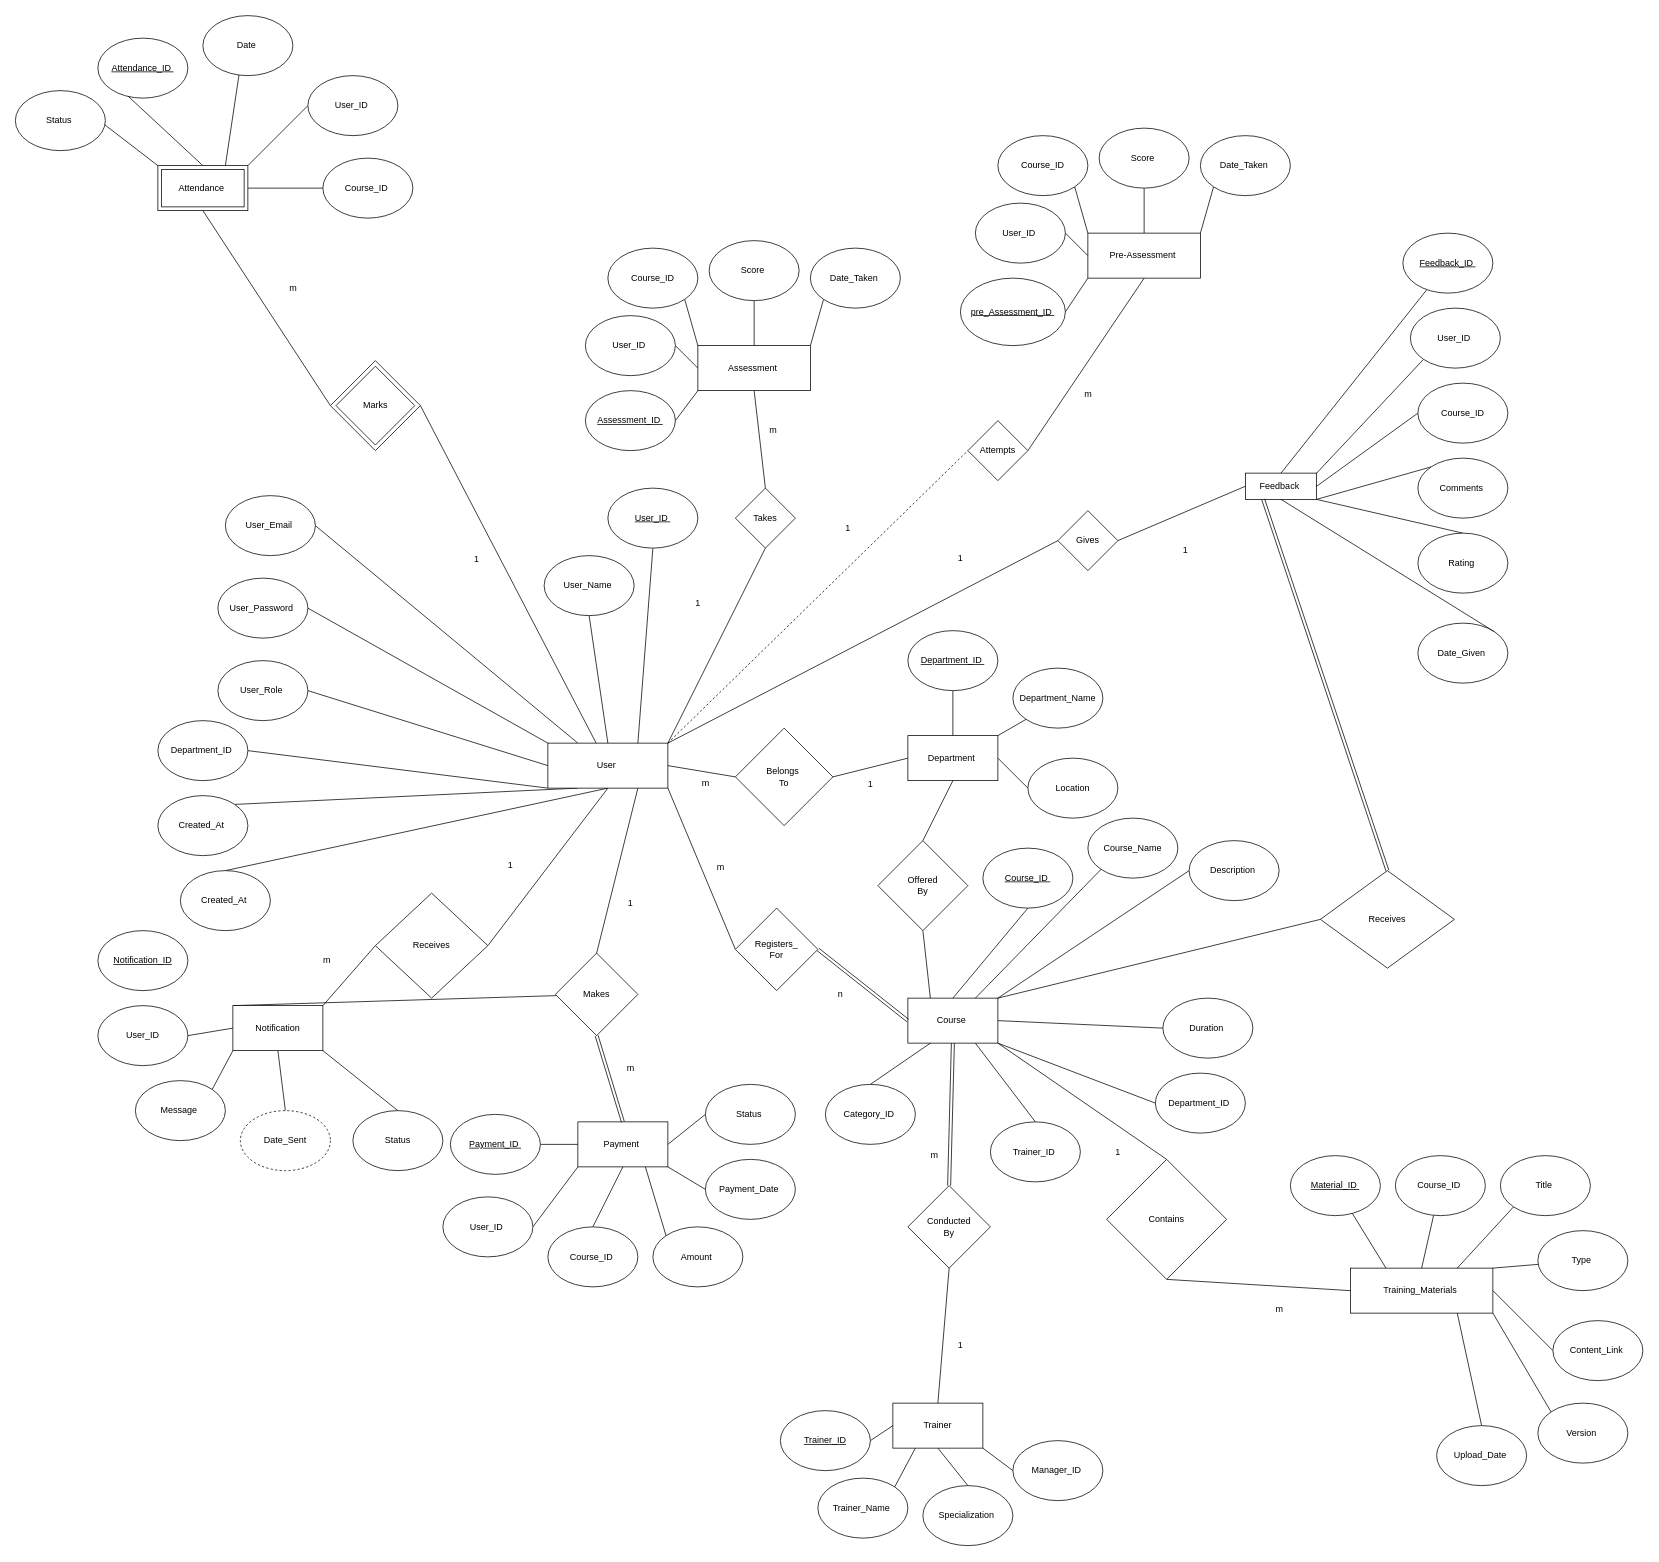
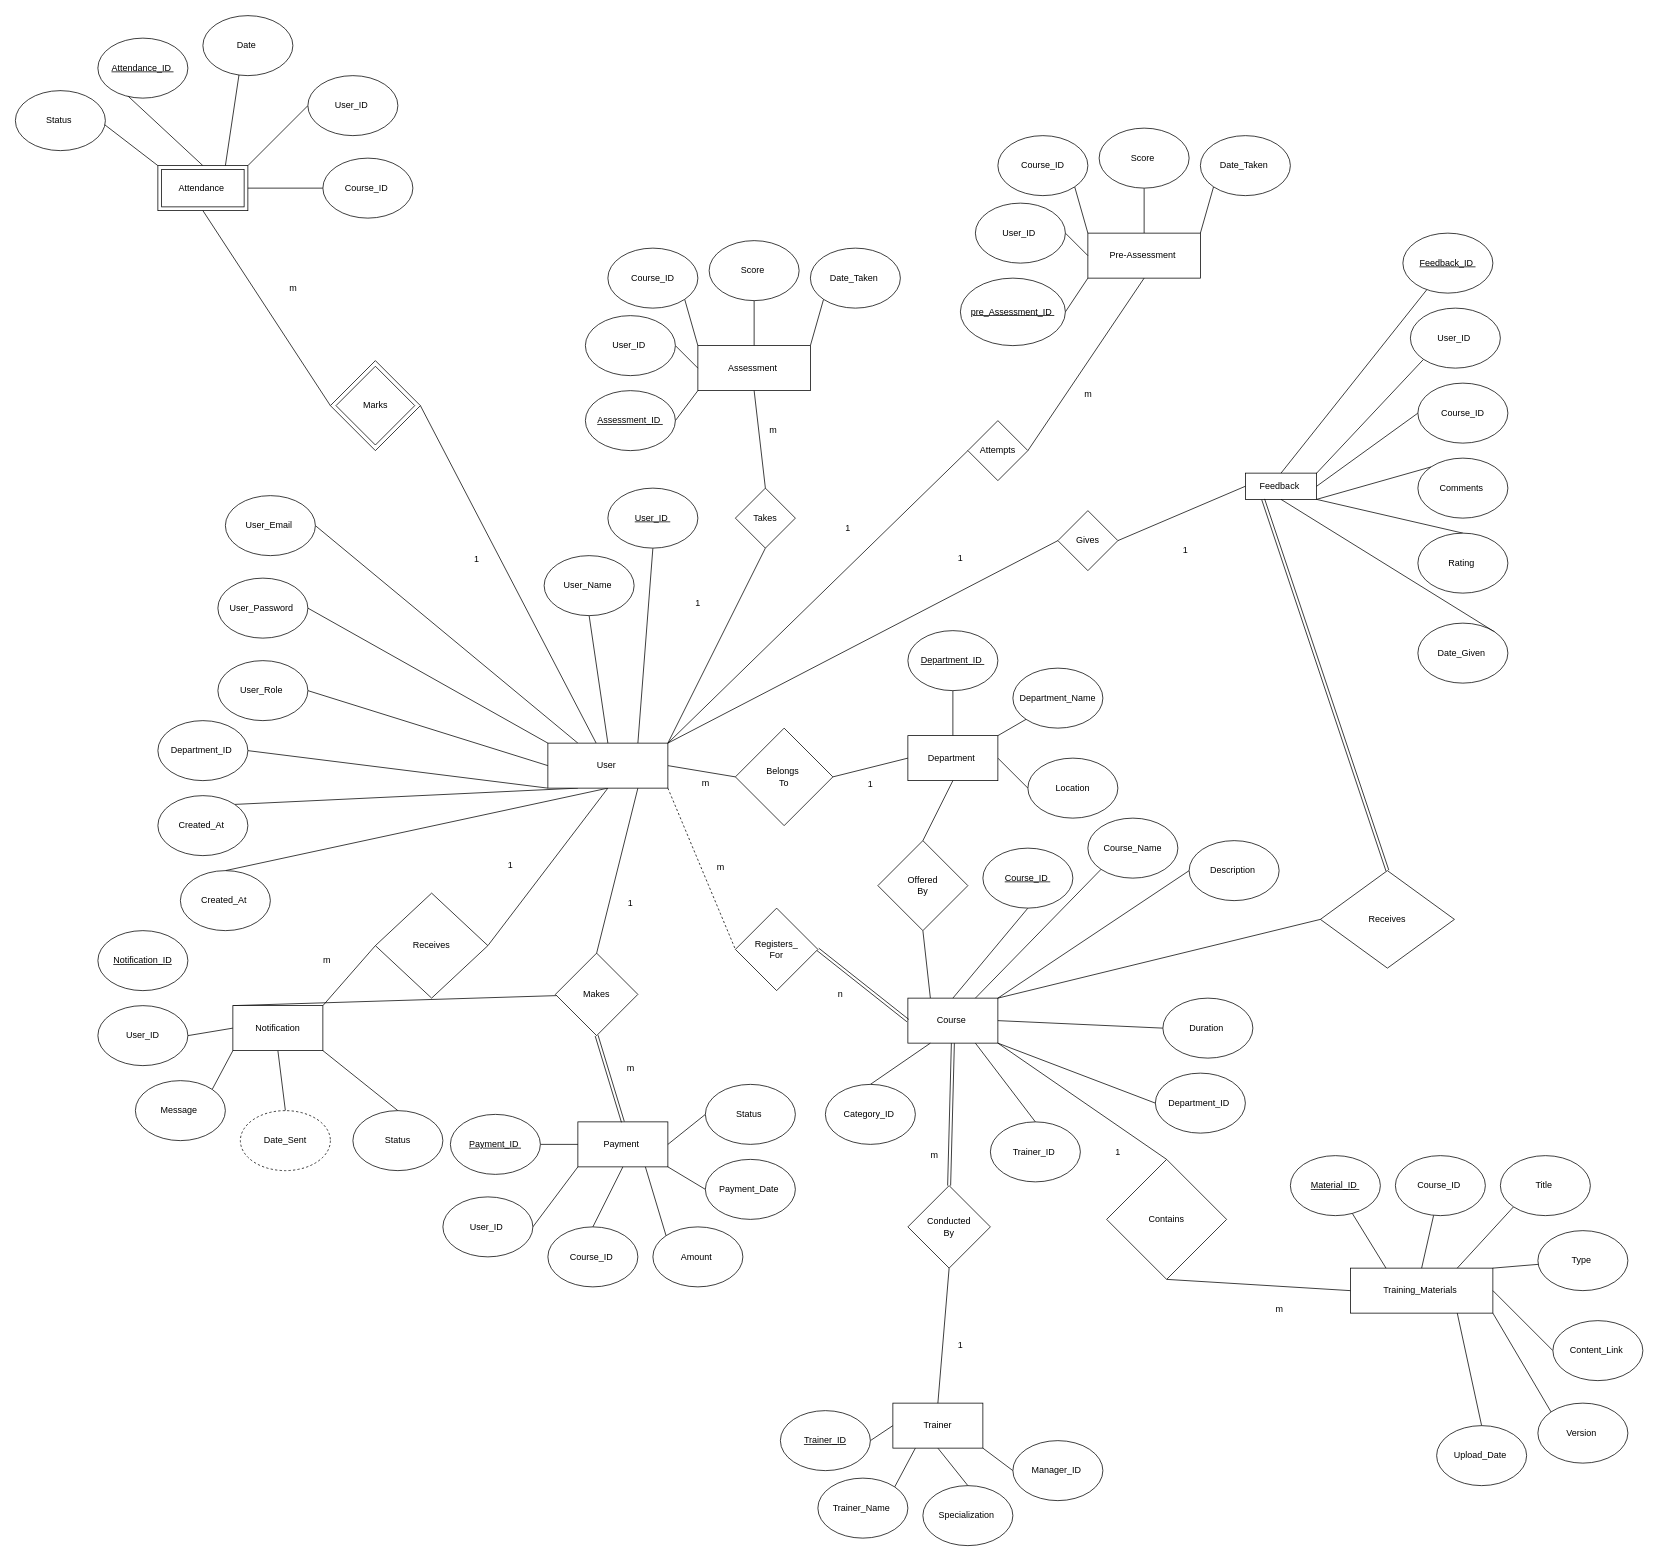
(821, 594) -> (821, 594)
(701, 868) -> (701, 868)
